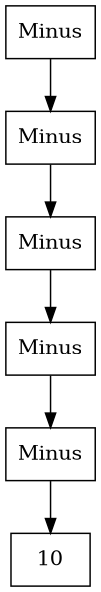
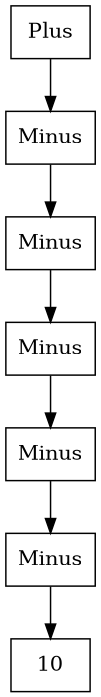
none -> (51, 32)
